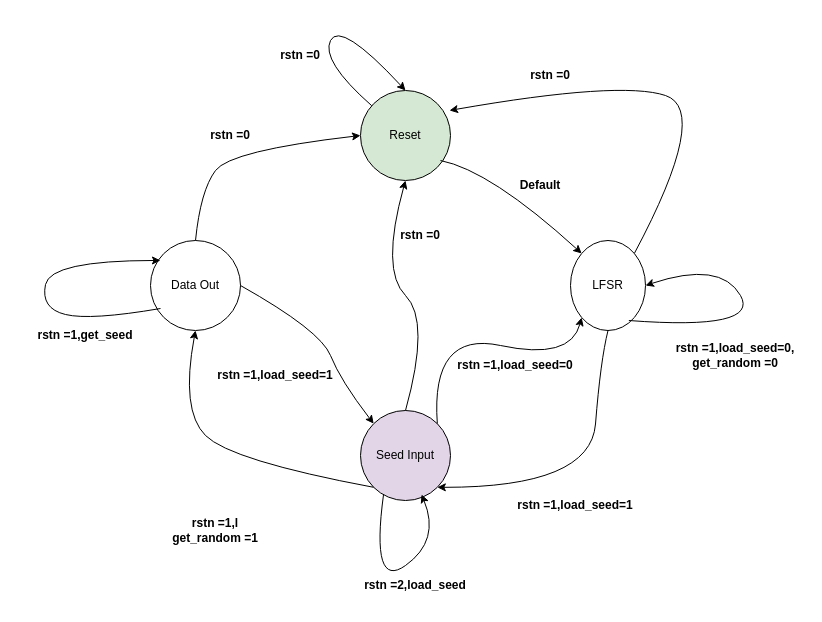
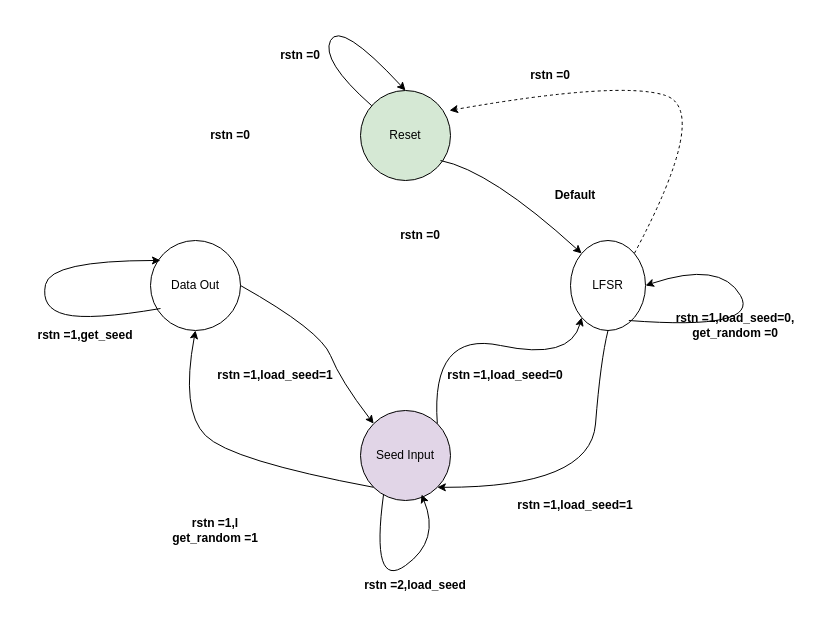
(644, 91) -> (644, 91)
(248, 155) -> none
(541, 186) -> (576, 196)
(407, 297) -> none
(736, 356) -> (736, 326)
(516, 366) -> (506, 376)
